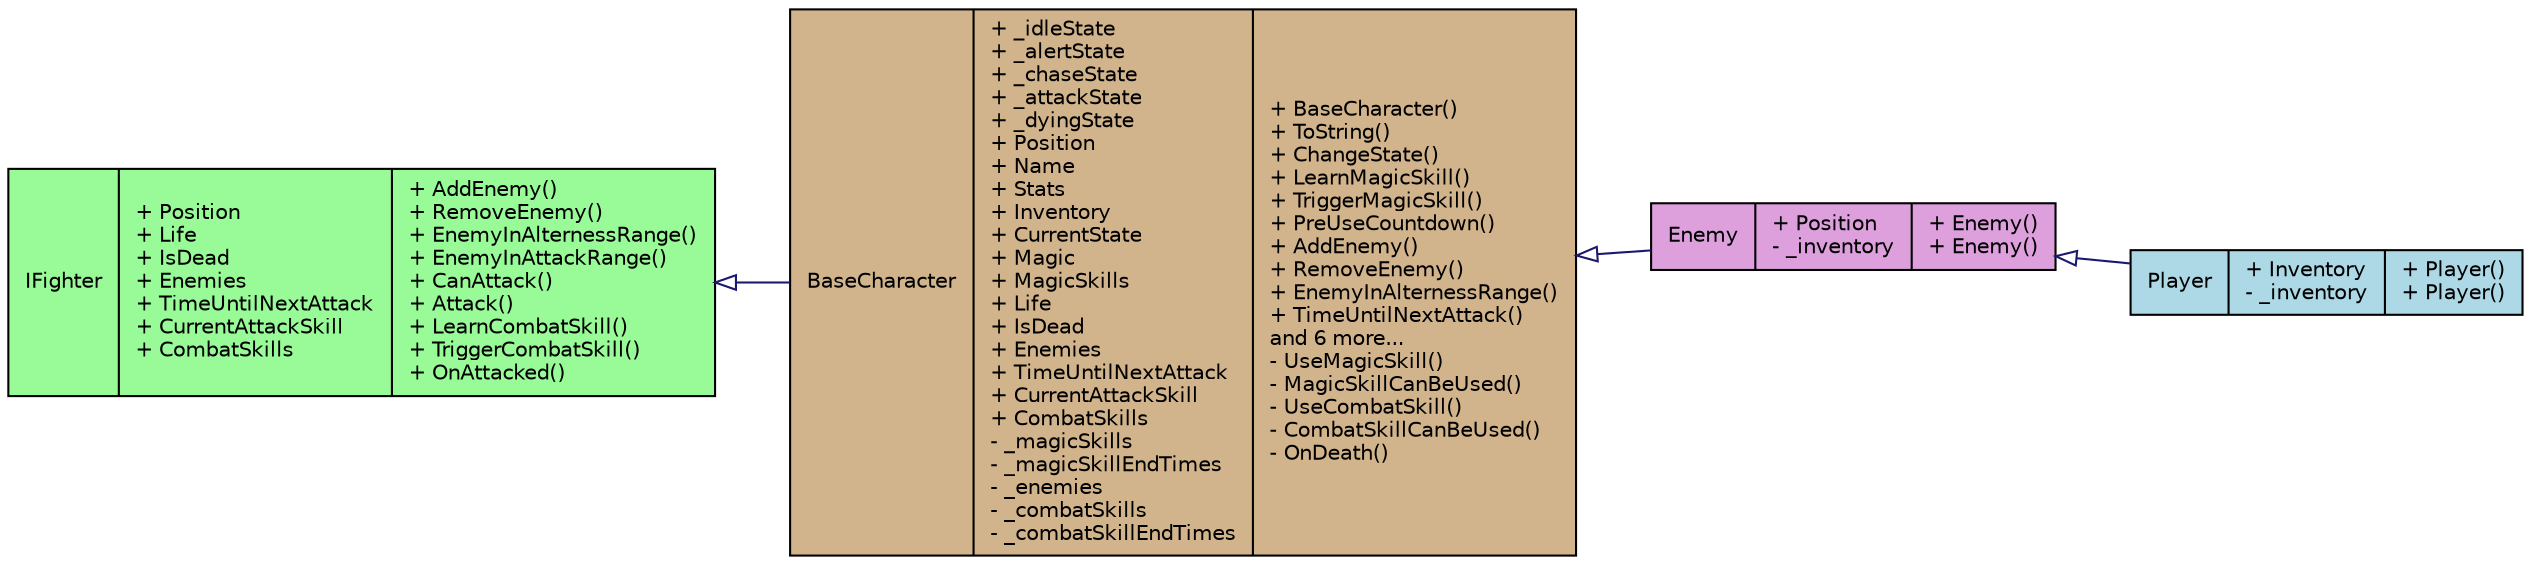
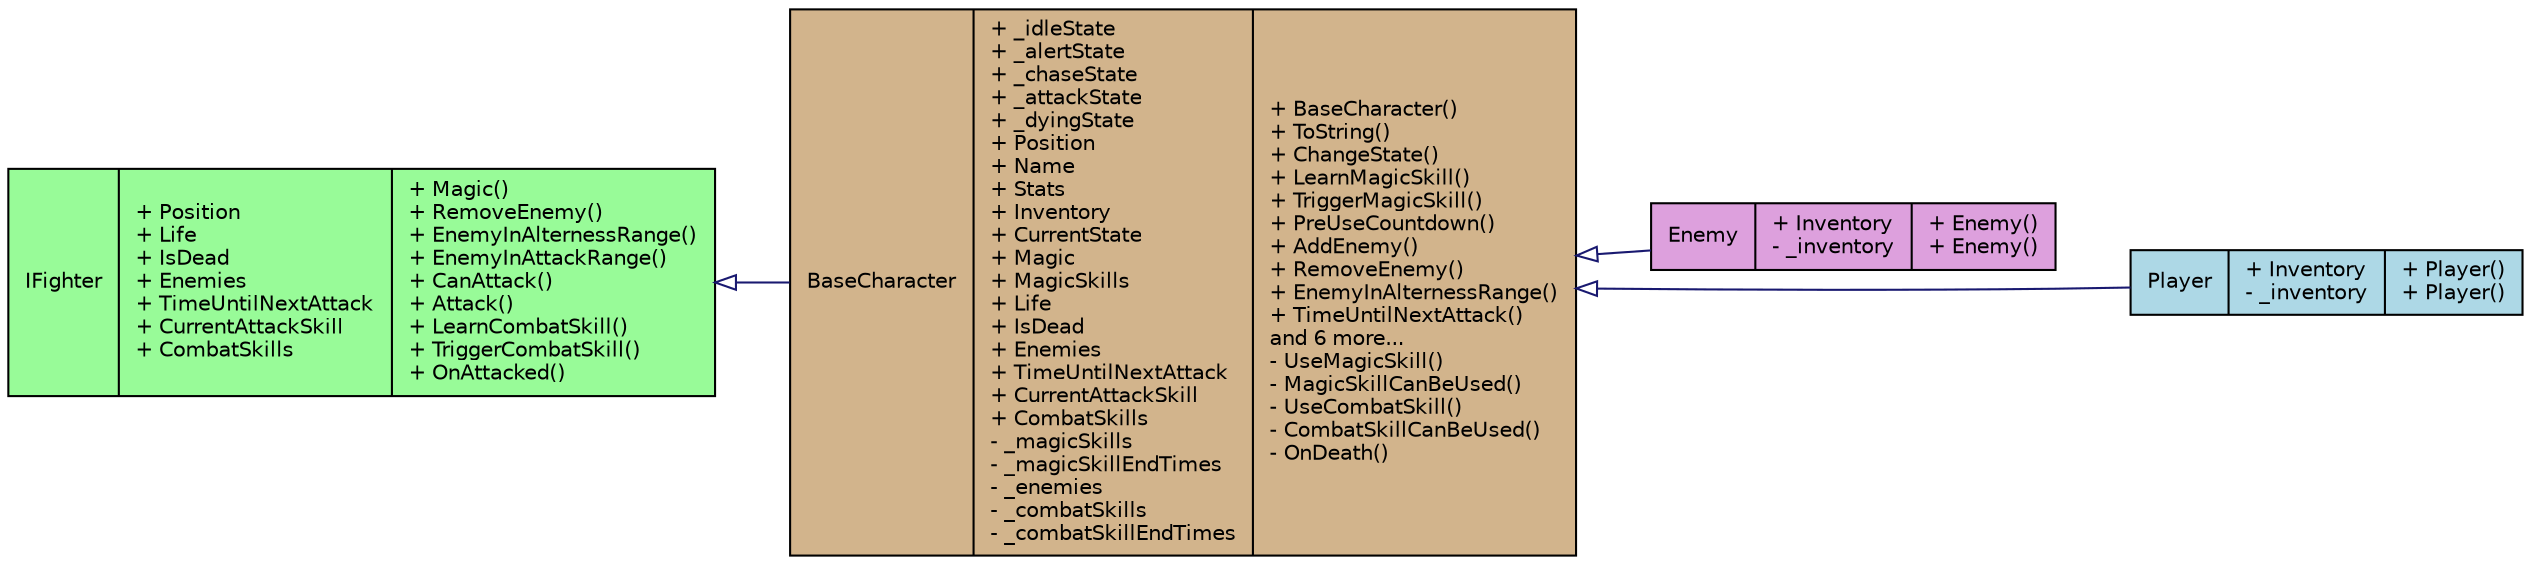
(484, 190) -> (460, 190)
(1825, 224) -> (1832, 224)
(2103, 261) -> (1864, 290)
